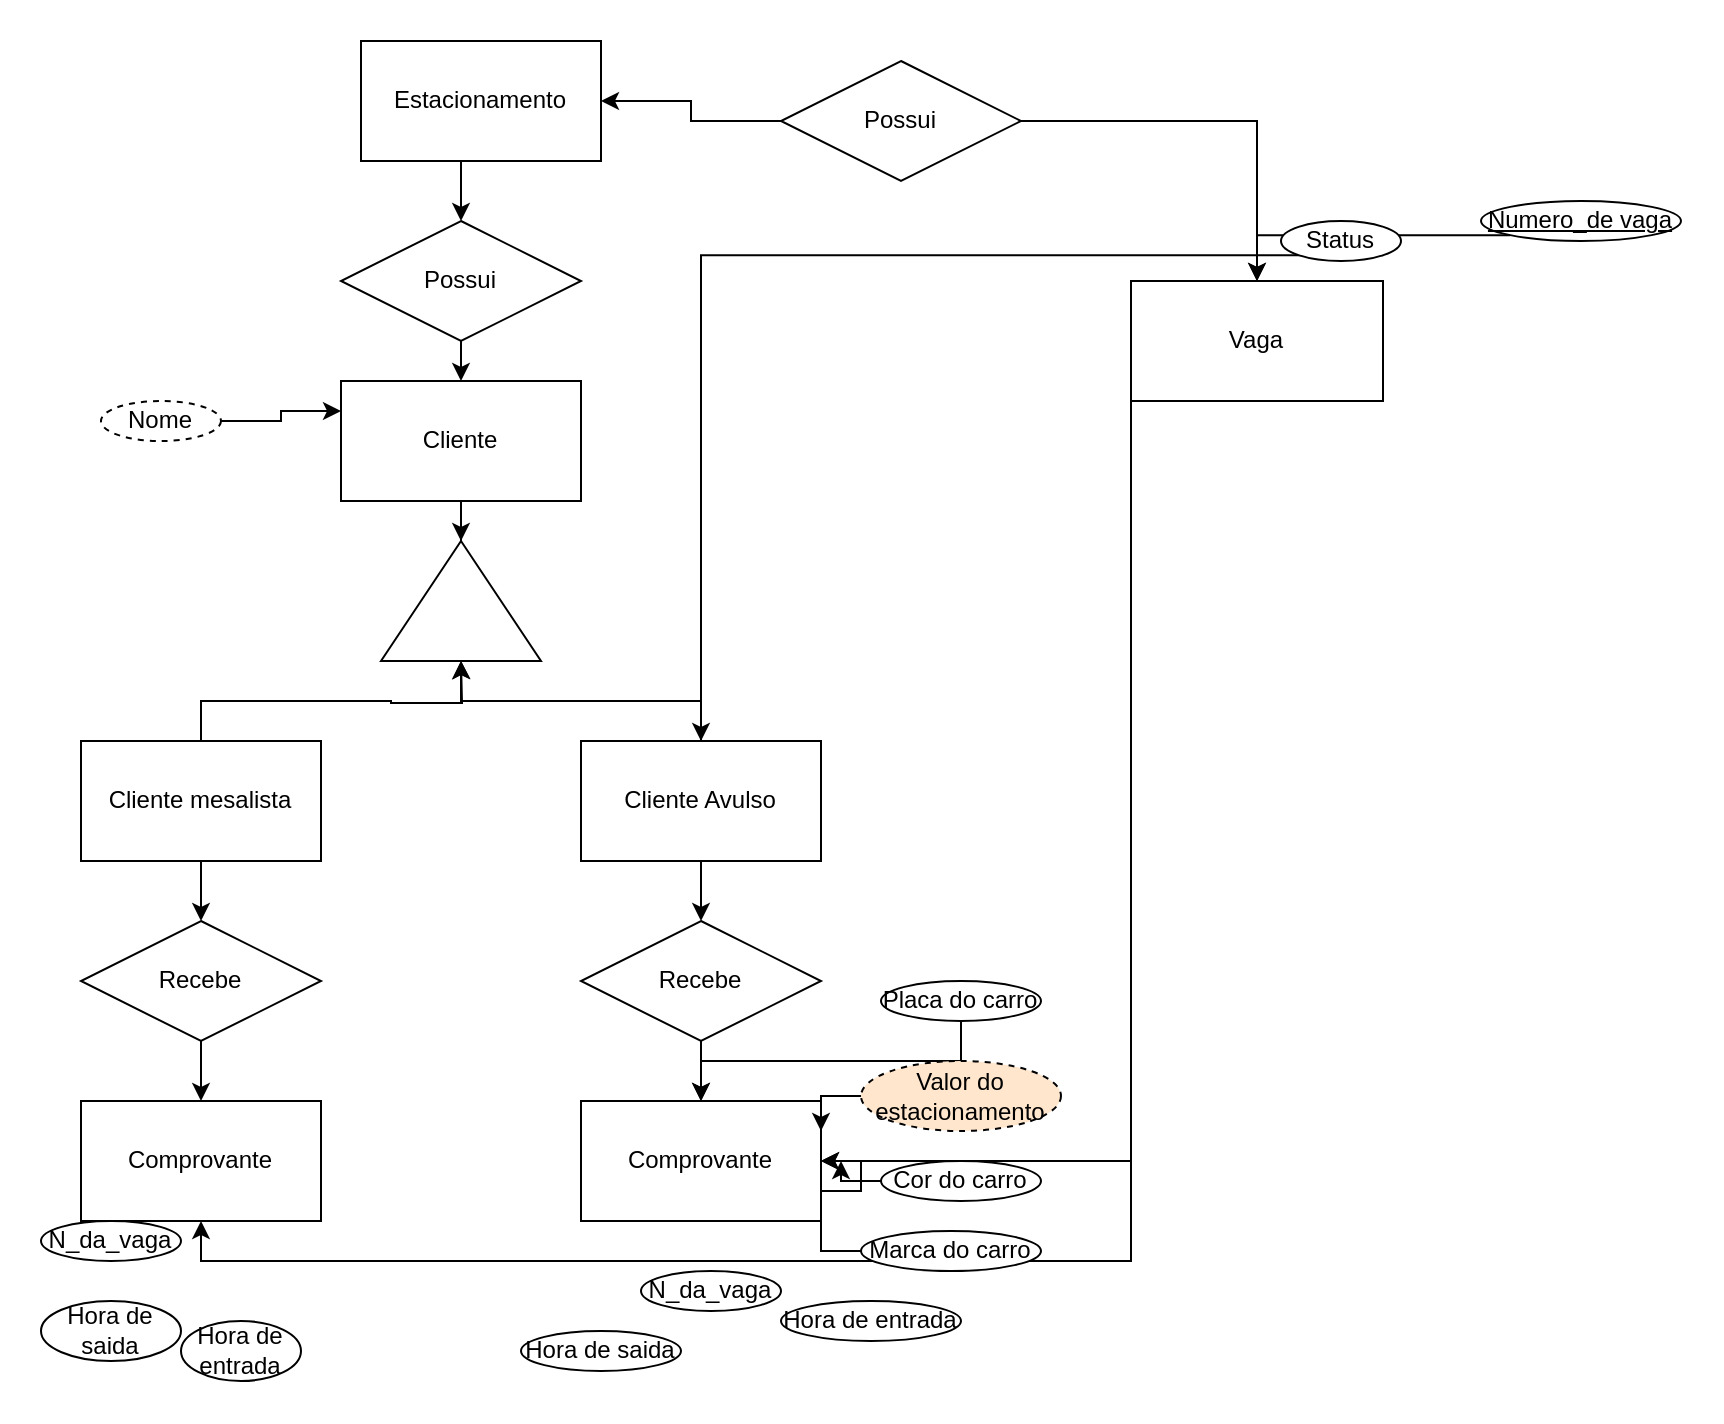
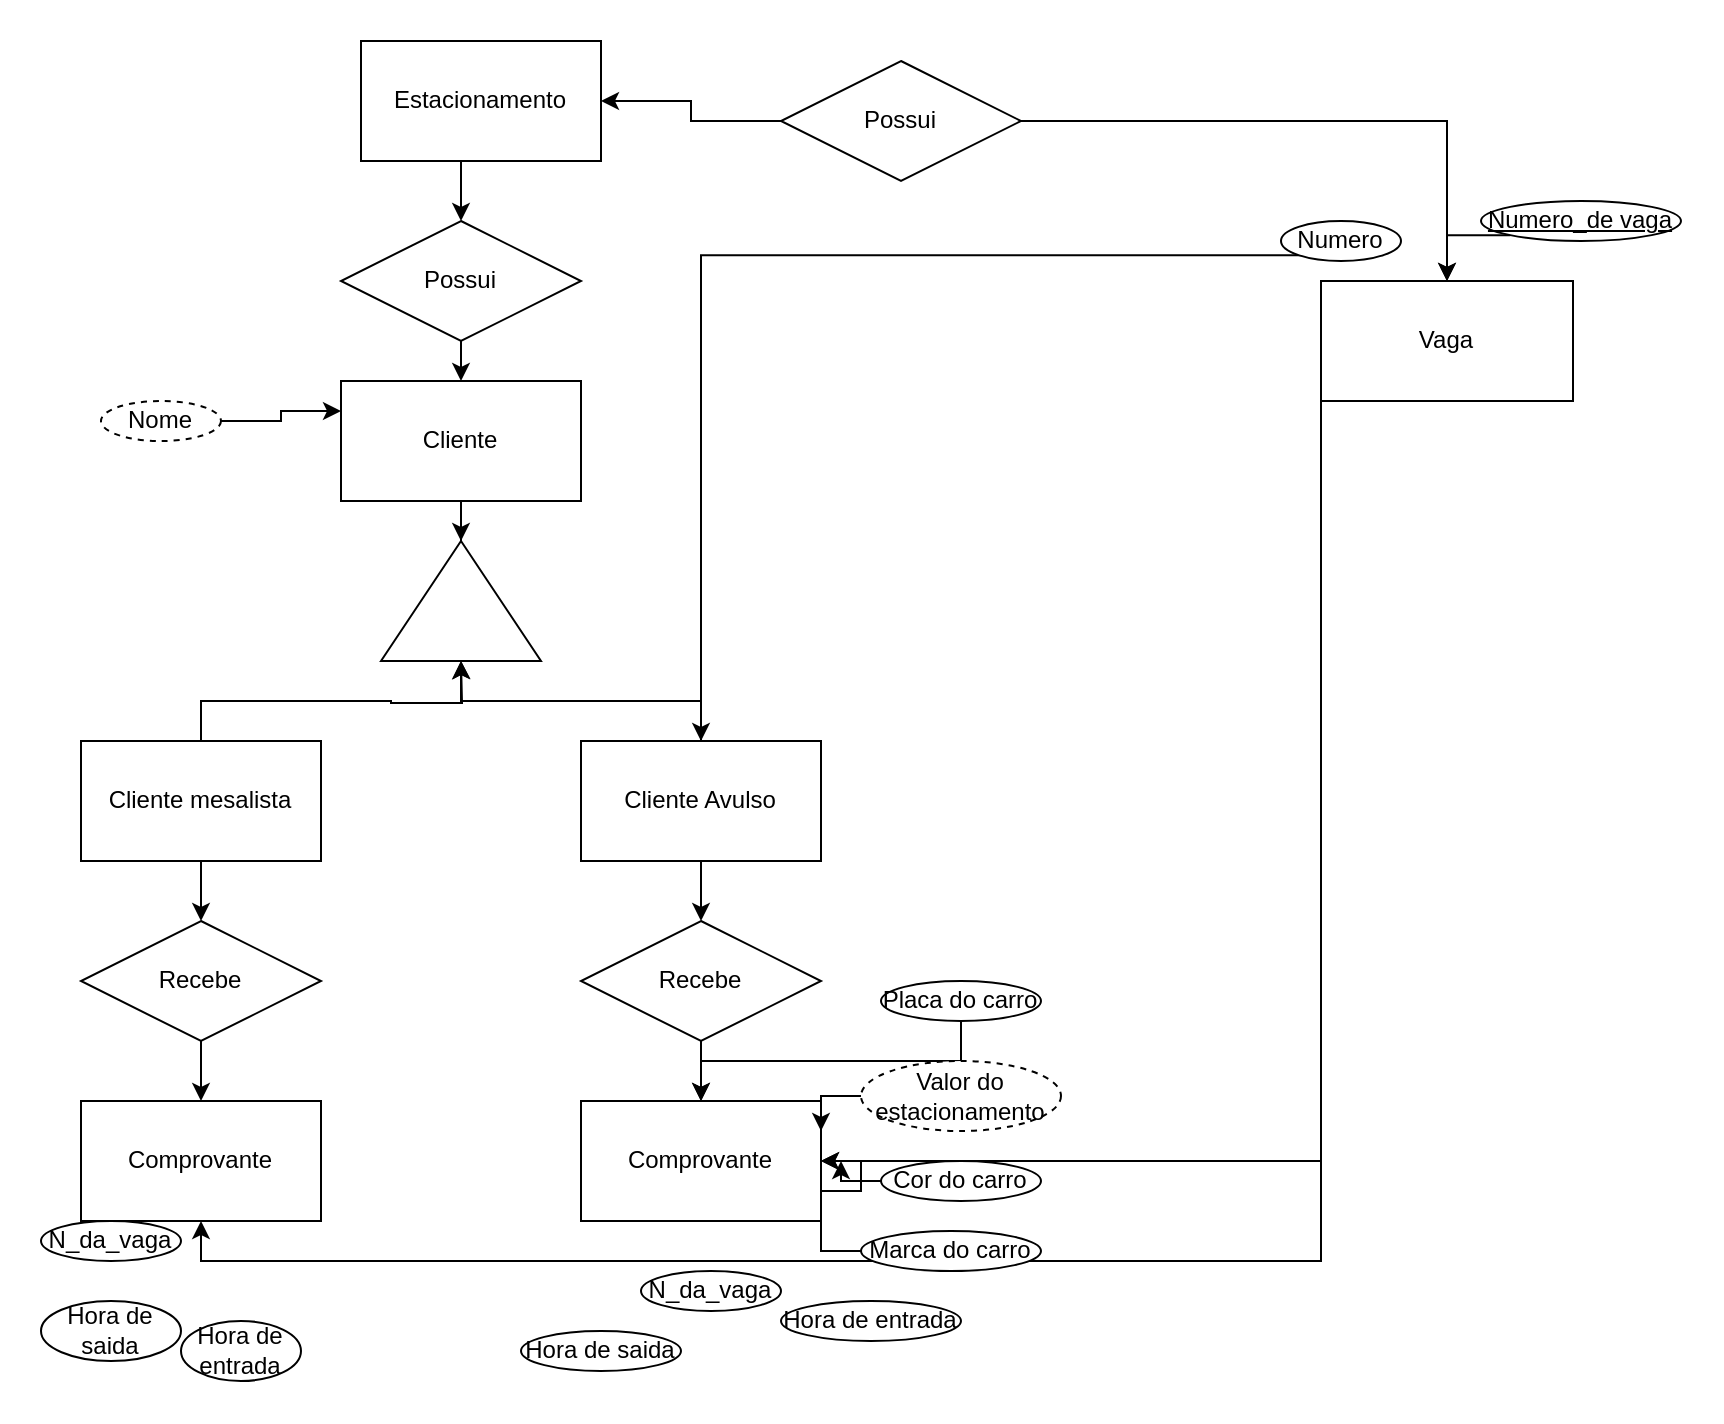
(1341, 241) -> (1341, 241)
(1257, 341) -> (1447, 341)
(961, 1096) -> (961, 1096)
